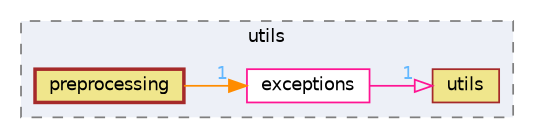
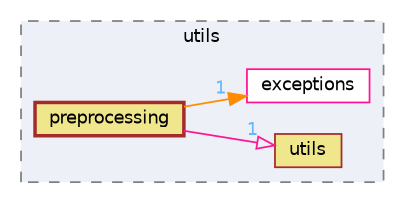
(392, 86) -> (221, 137)
